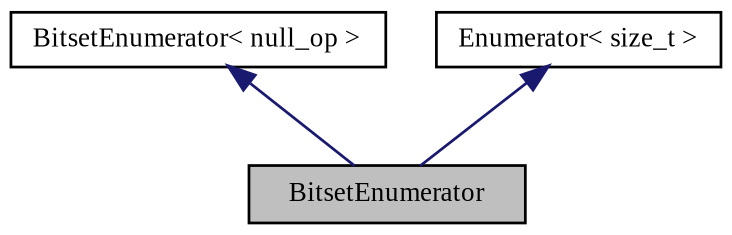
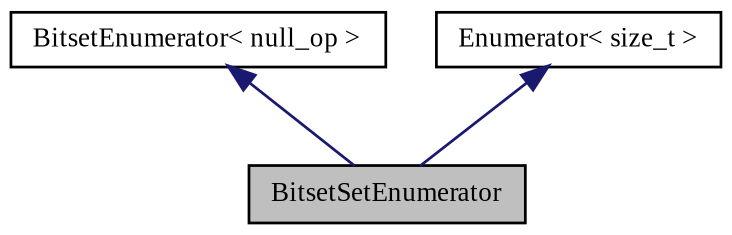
(387, 194) -> (387, 194)
